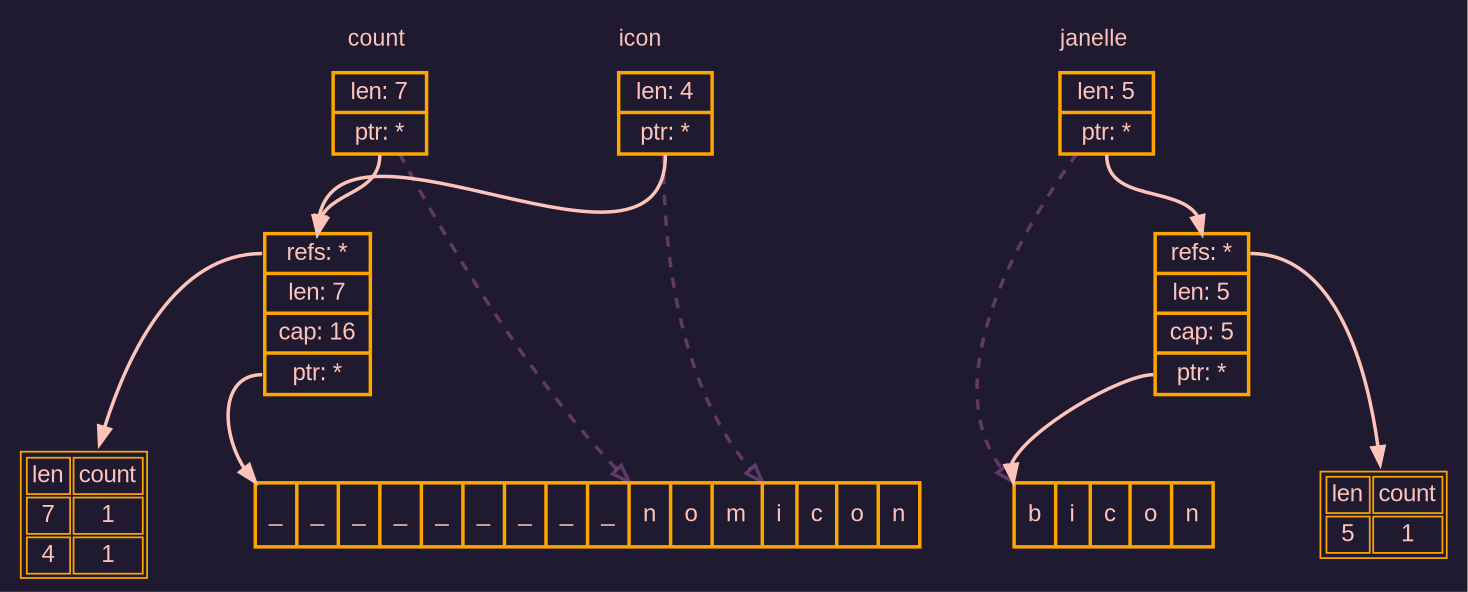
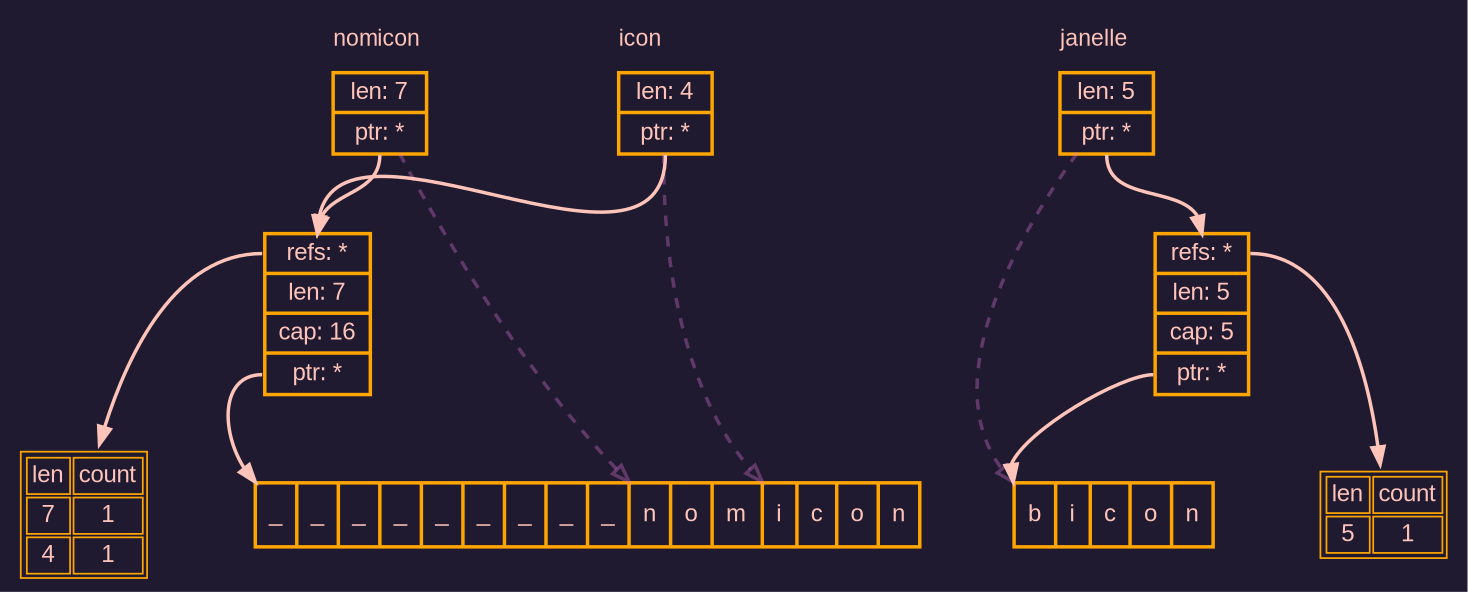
(377, 40) -> (377, 40)
